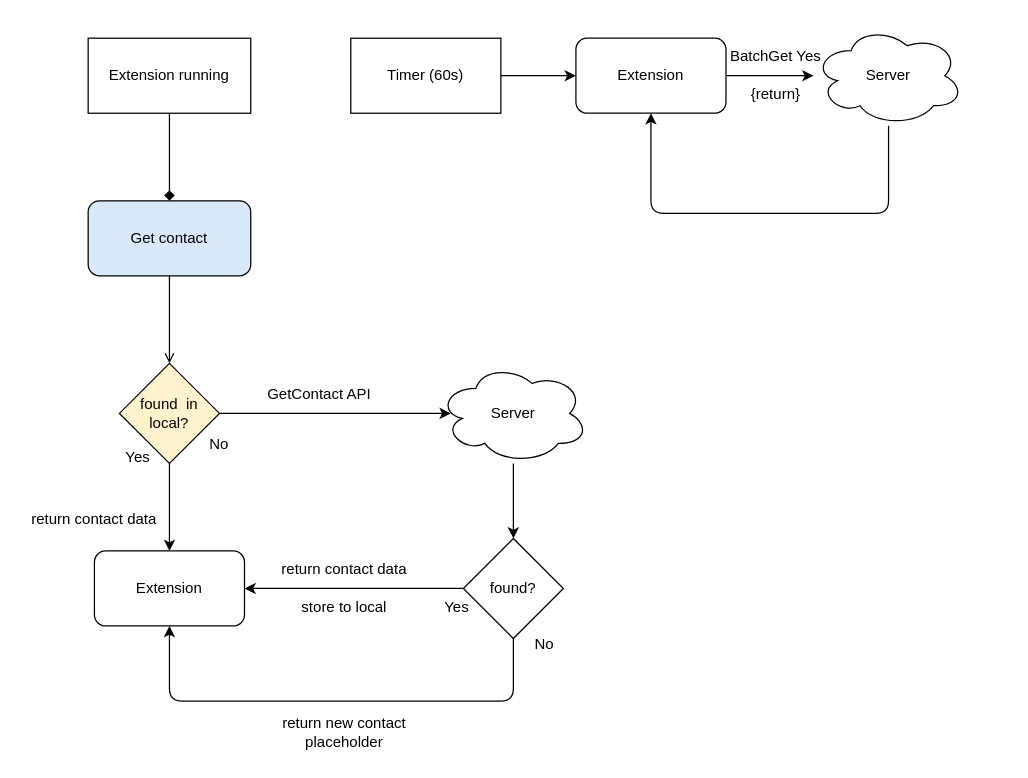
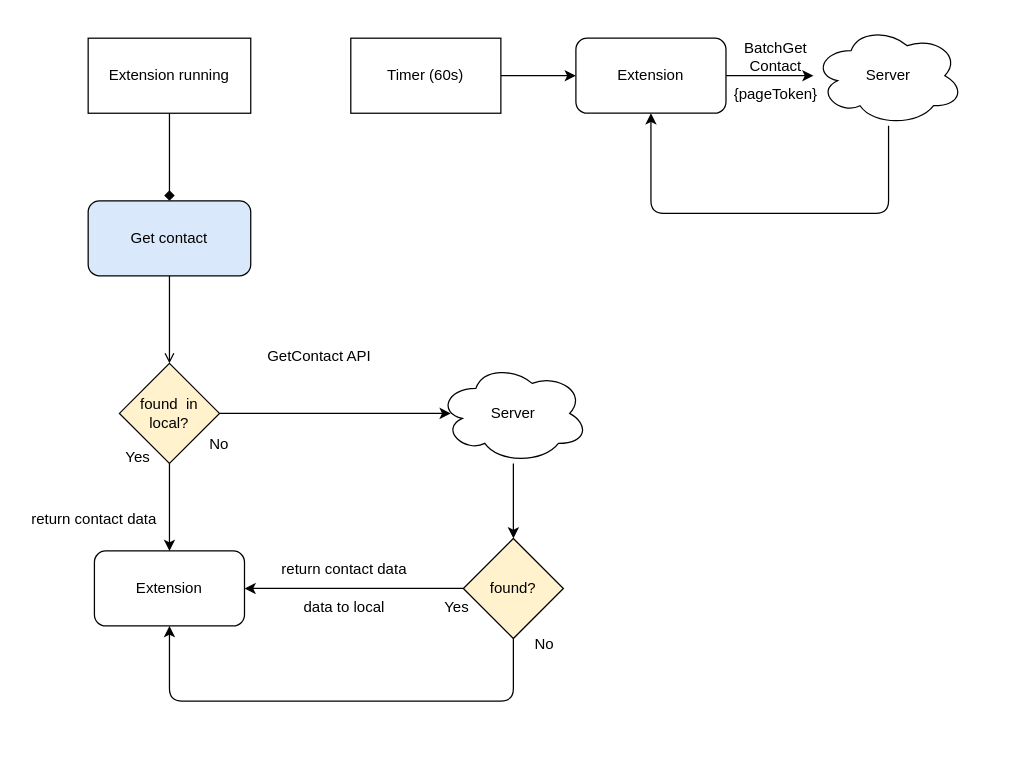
(776, 57) -> (776, 57)
(776, 94) -> (776, 94)
(319, 394) -> (319, 357)
(513, 588) -> (513, 588)
(344, 607) -> (344, 607)
(344, 732) -> none
